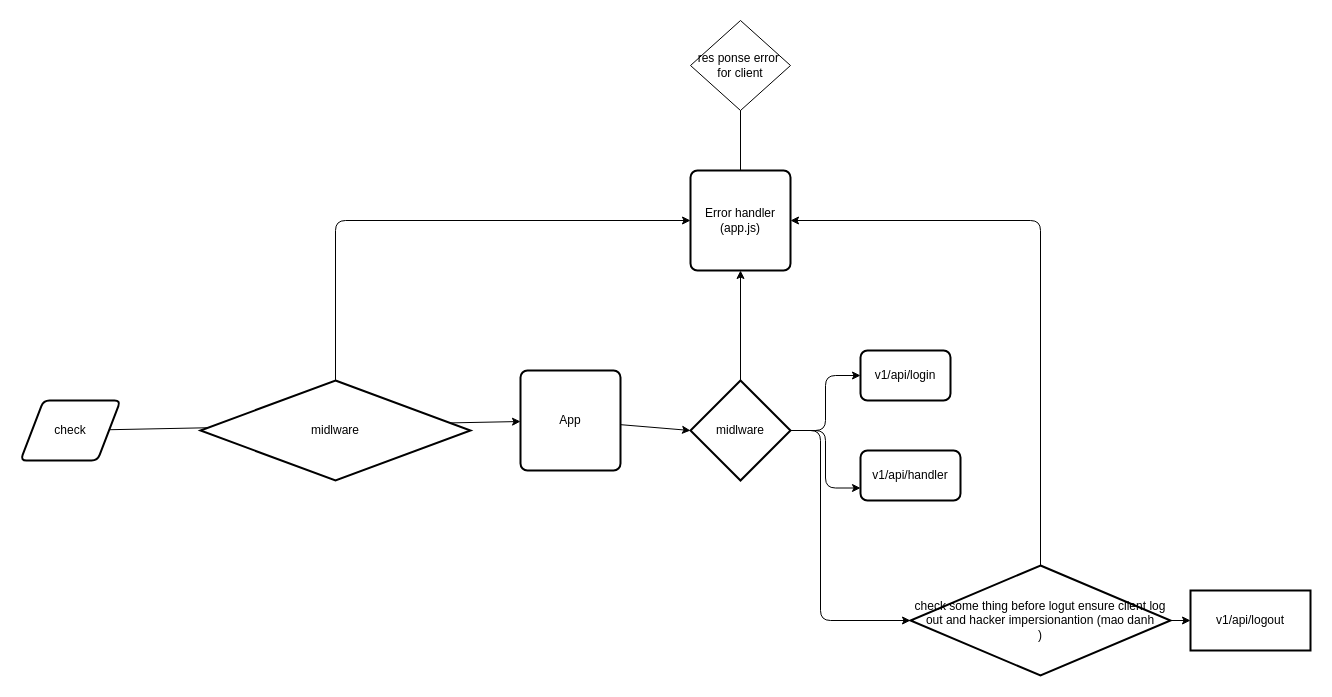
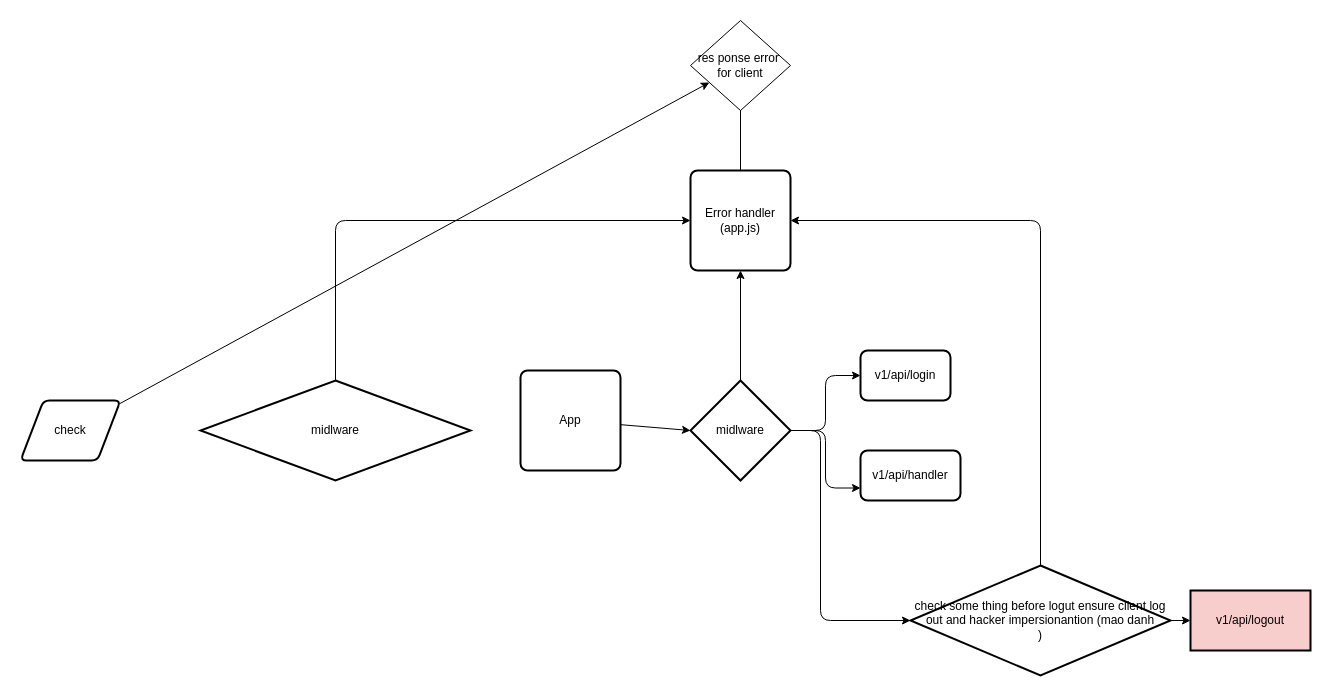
(157, 429) -> (411, 245)
(1251, 621) -> (1251, 621)
